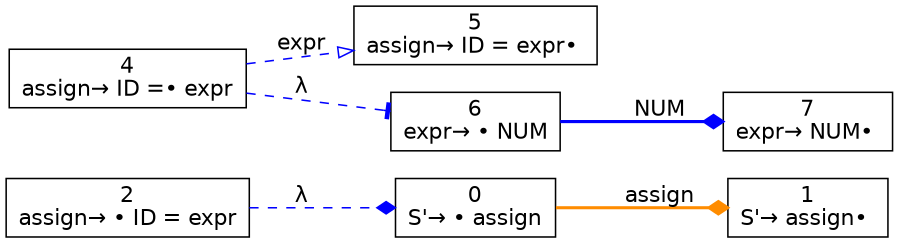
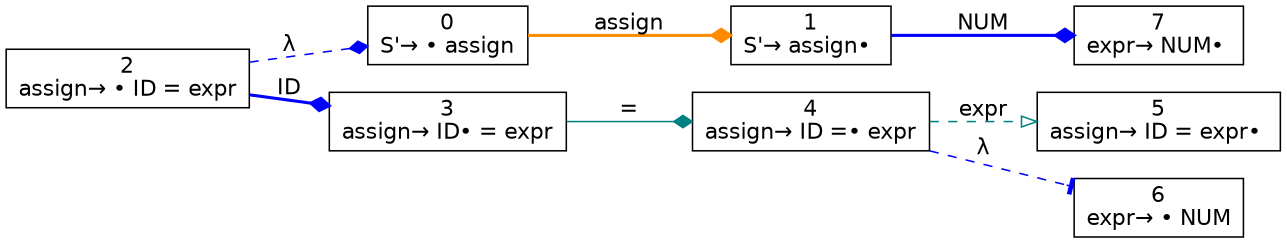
(292, 58) -> (975, 122)
none -> (448, 122)
(632, 122) -> (973, 35)
